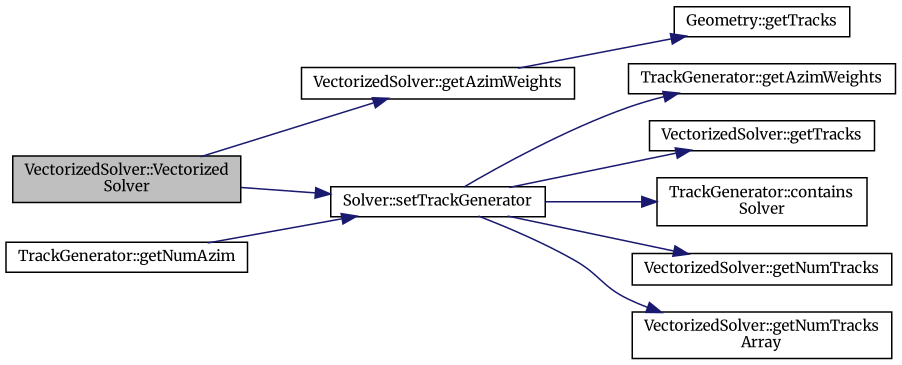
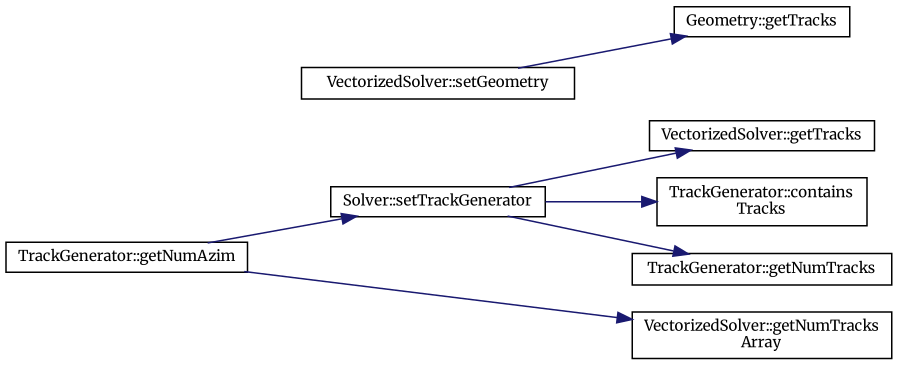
(762, 79) -> none
(438, 83) -> (438, 83)
(127, 179) -> none
(762, 202) -> (762, 202)
(566, 256) -> (431, 295)
(762, 269) -> (762, 269)
